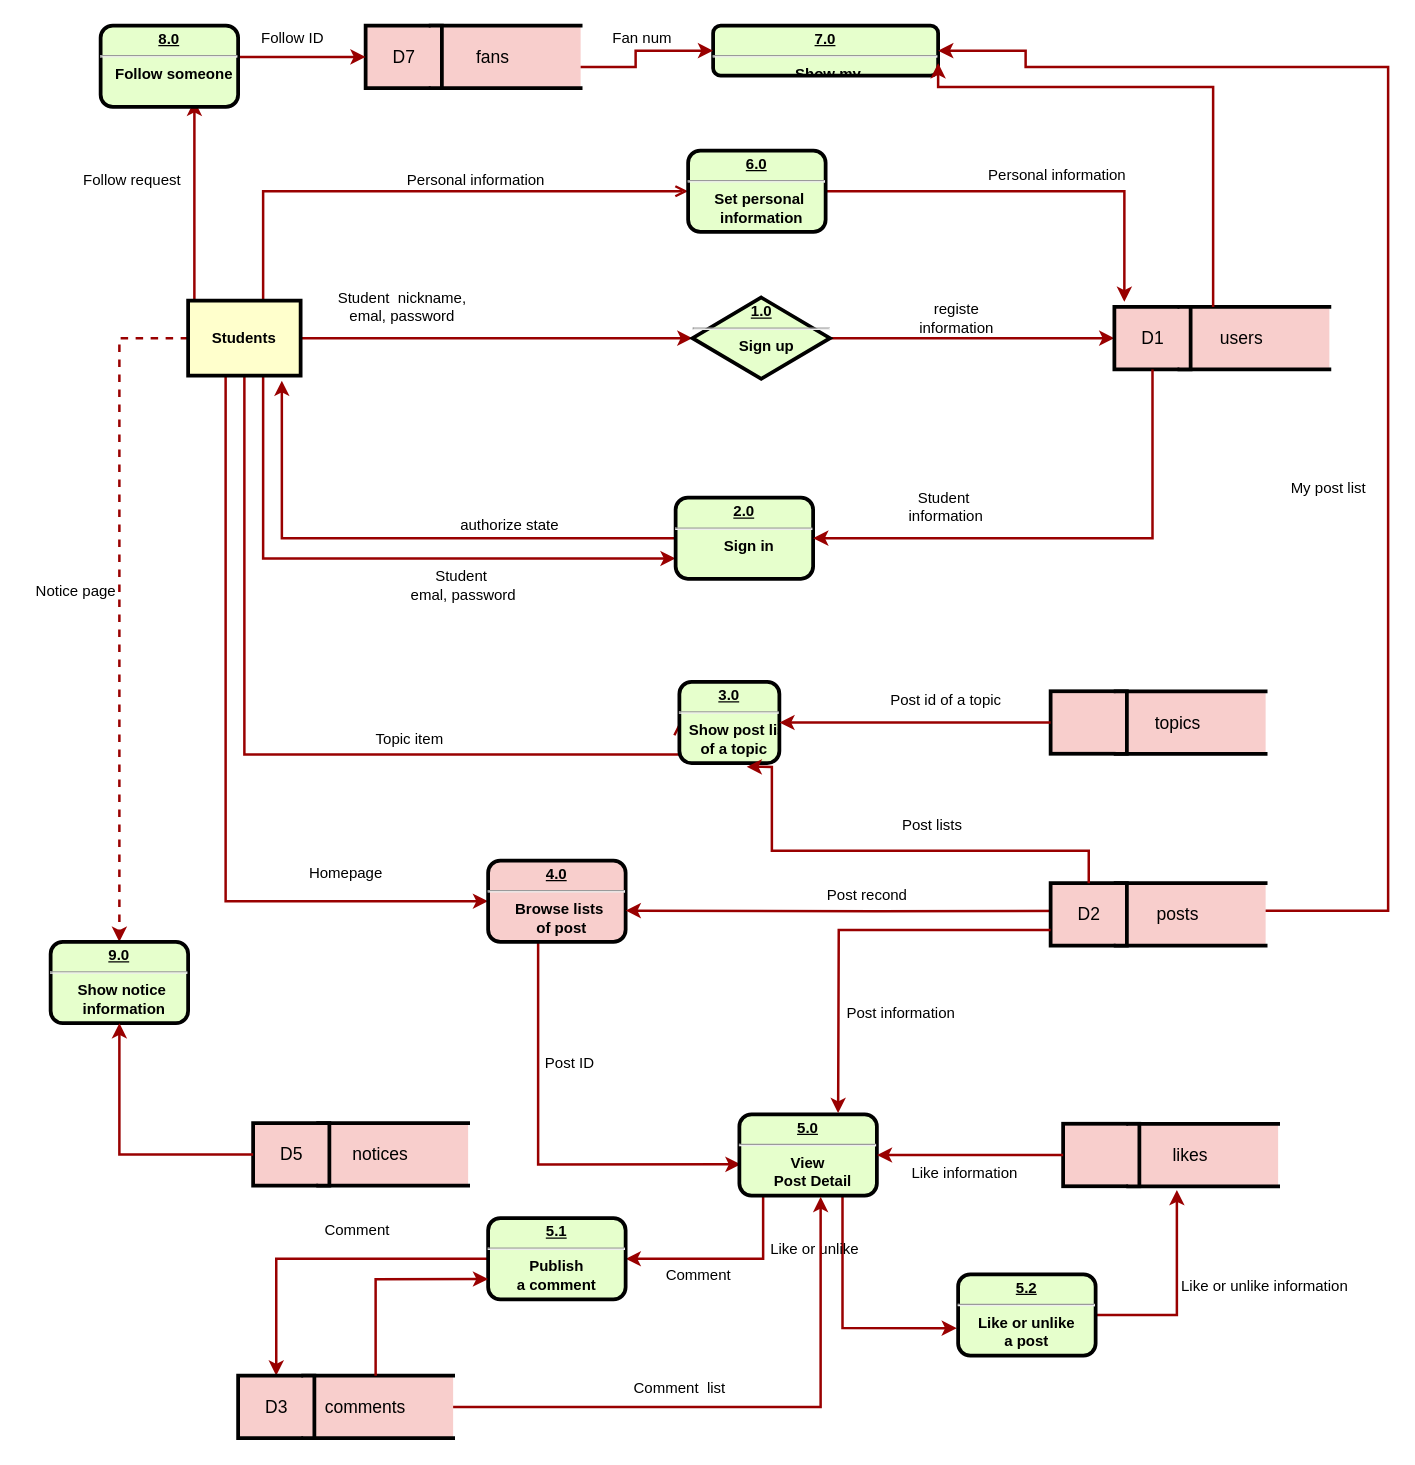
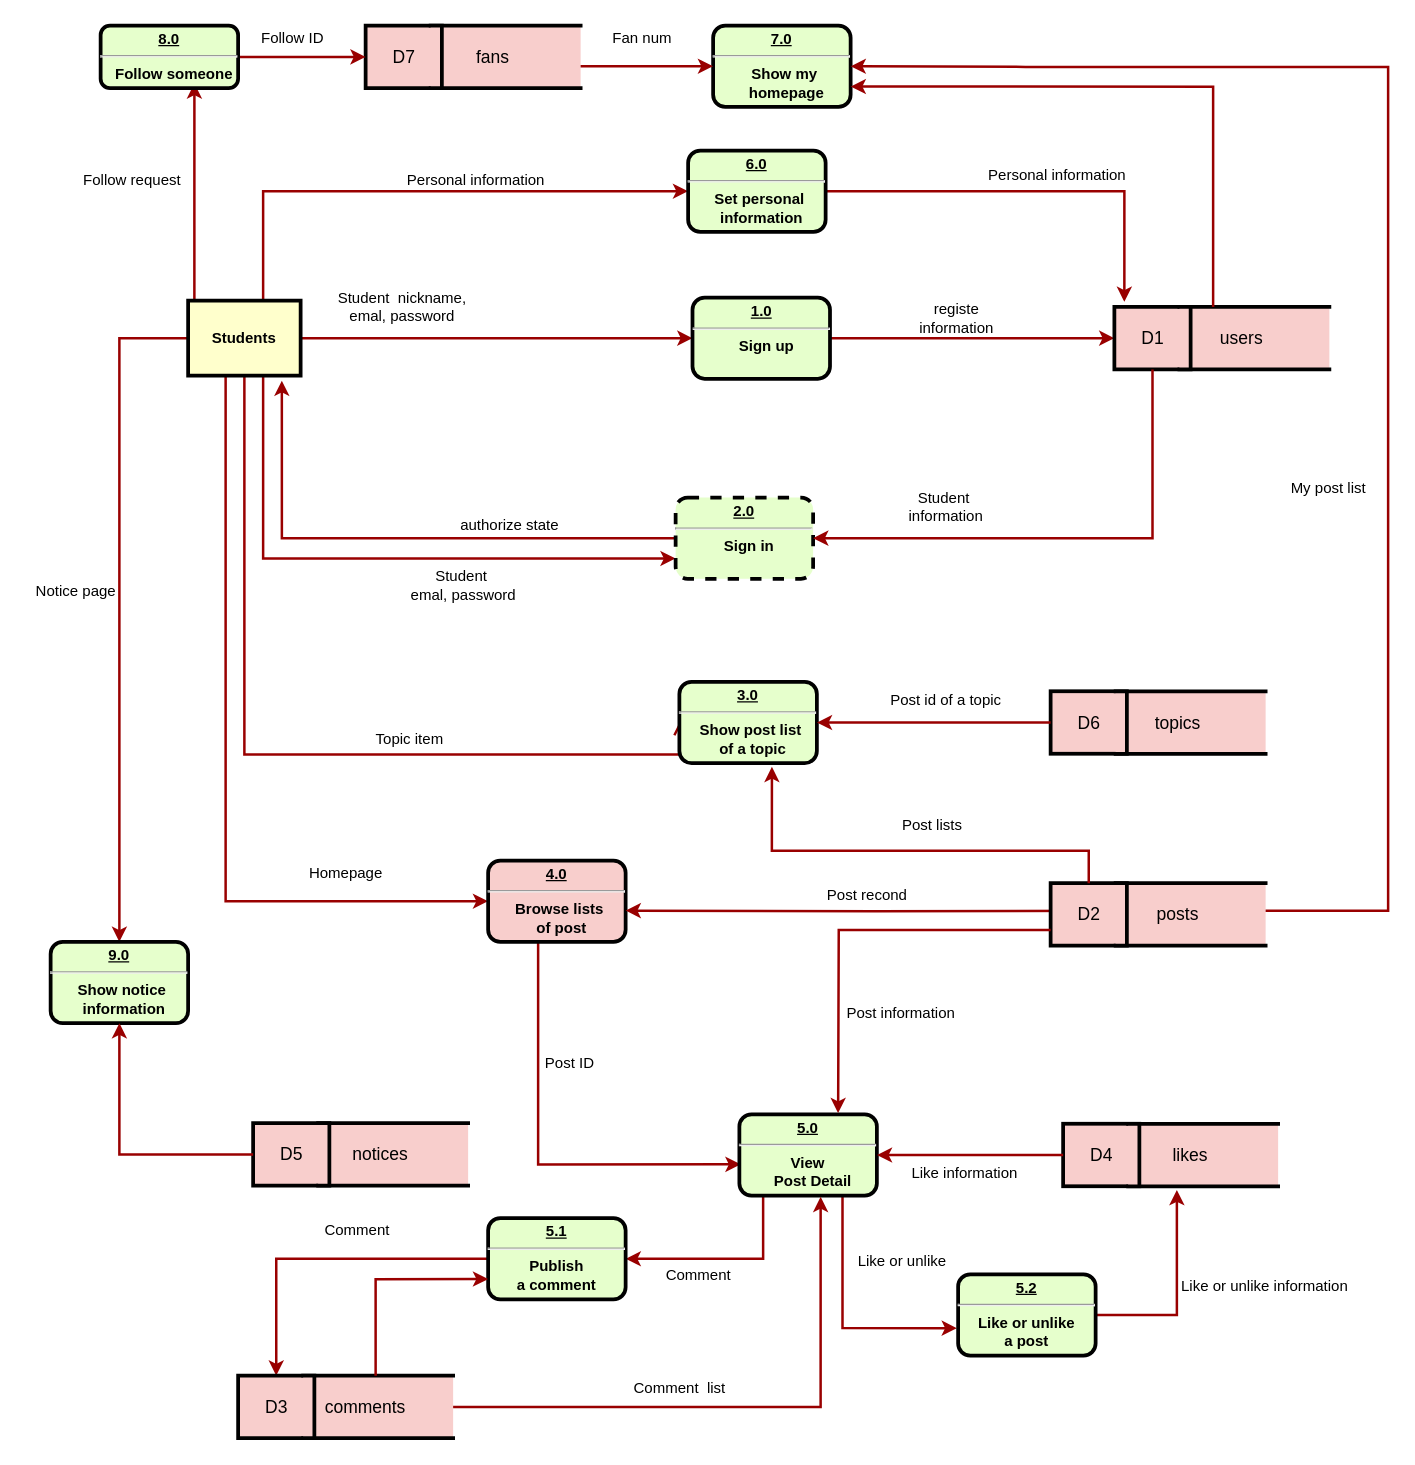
(826, 51) -> (782, 66)
(169, 66) -> (169, 57)
(676, 191) -> (675, 191)
(761, 338) -> (761, 338)
(744, 538) -> (744, 538)
(119, 600) -> (119, 600)
(729, 723) -> (748, 723)
none -> (1089, 723)
none -> (1102, 1155)
(814, 1249) -> (902, 1262)
